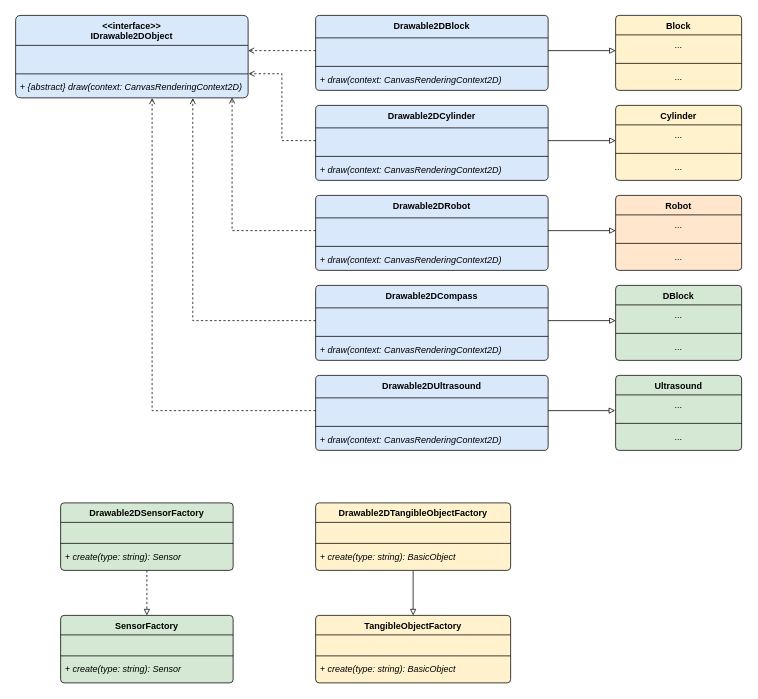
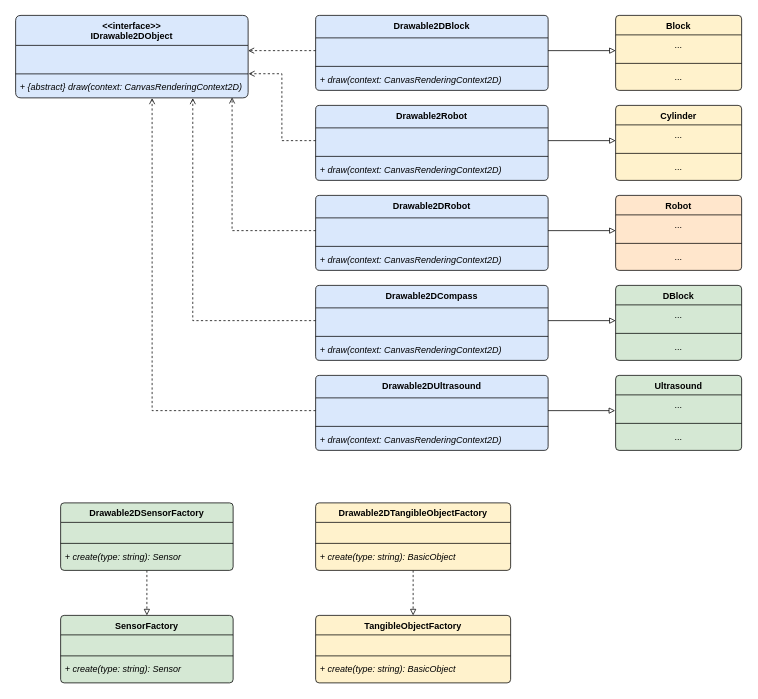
(431, 116) -> (431, 116)
(413, 589) -> (413, 589)
